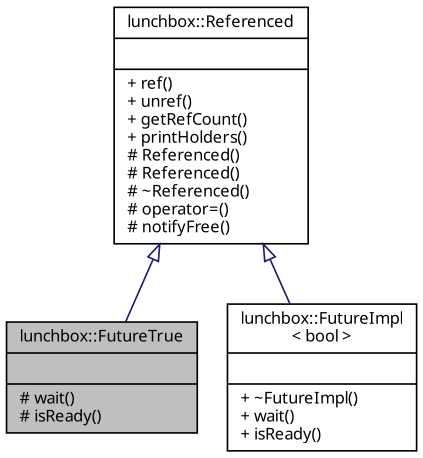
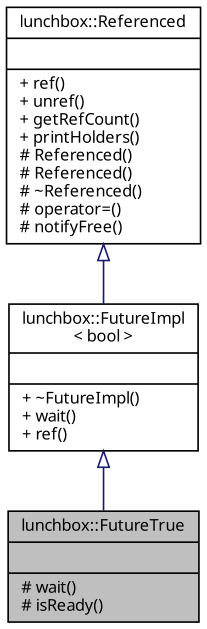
(139, 291) -> (104, 489)
(281, 435) -> (45, 435)
